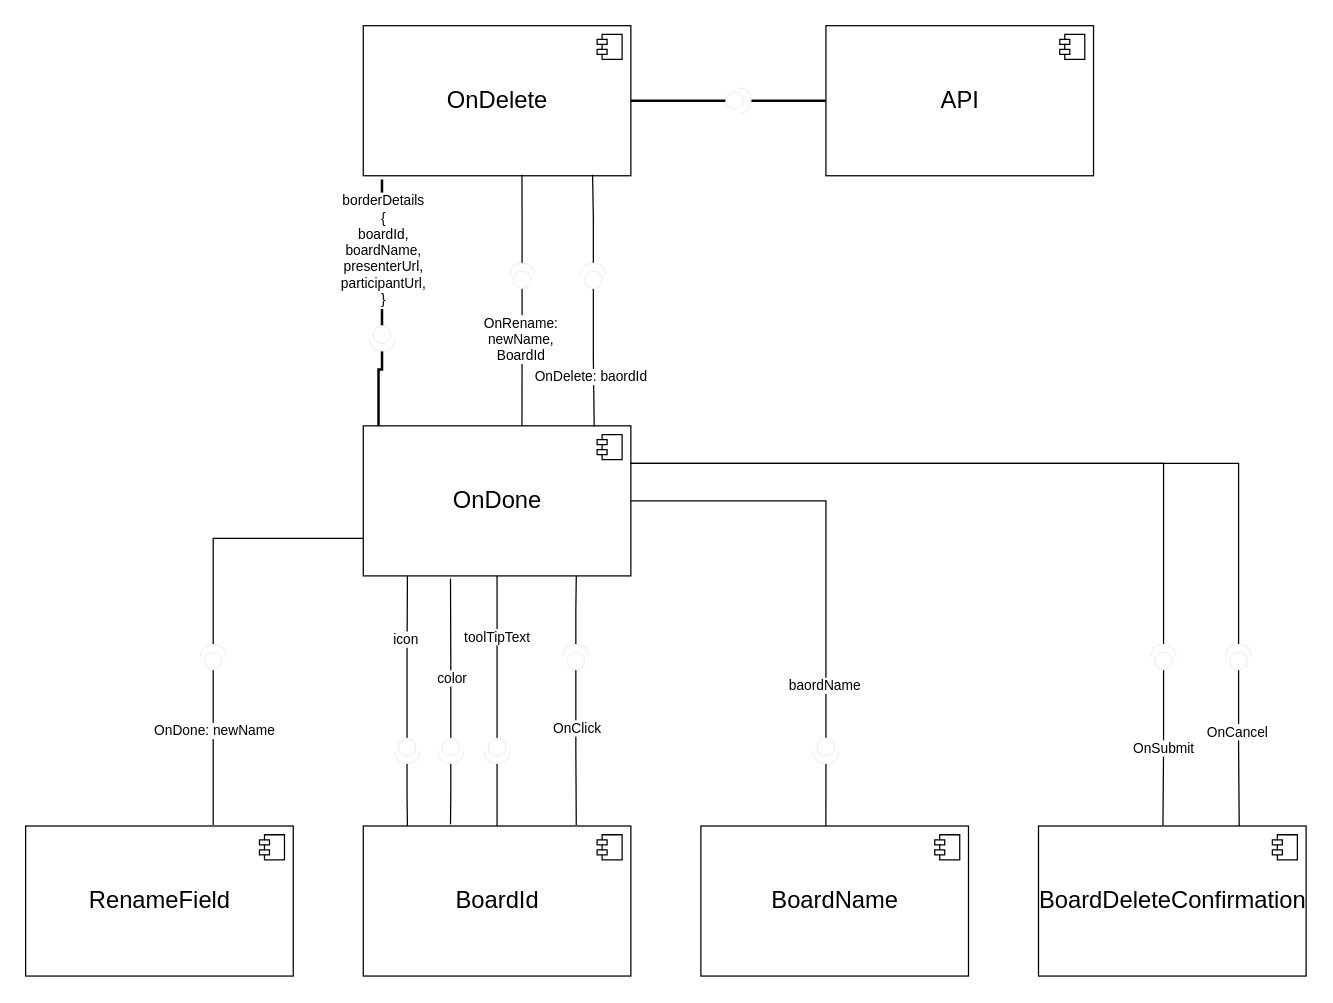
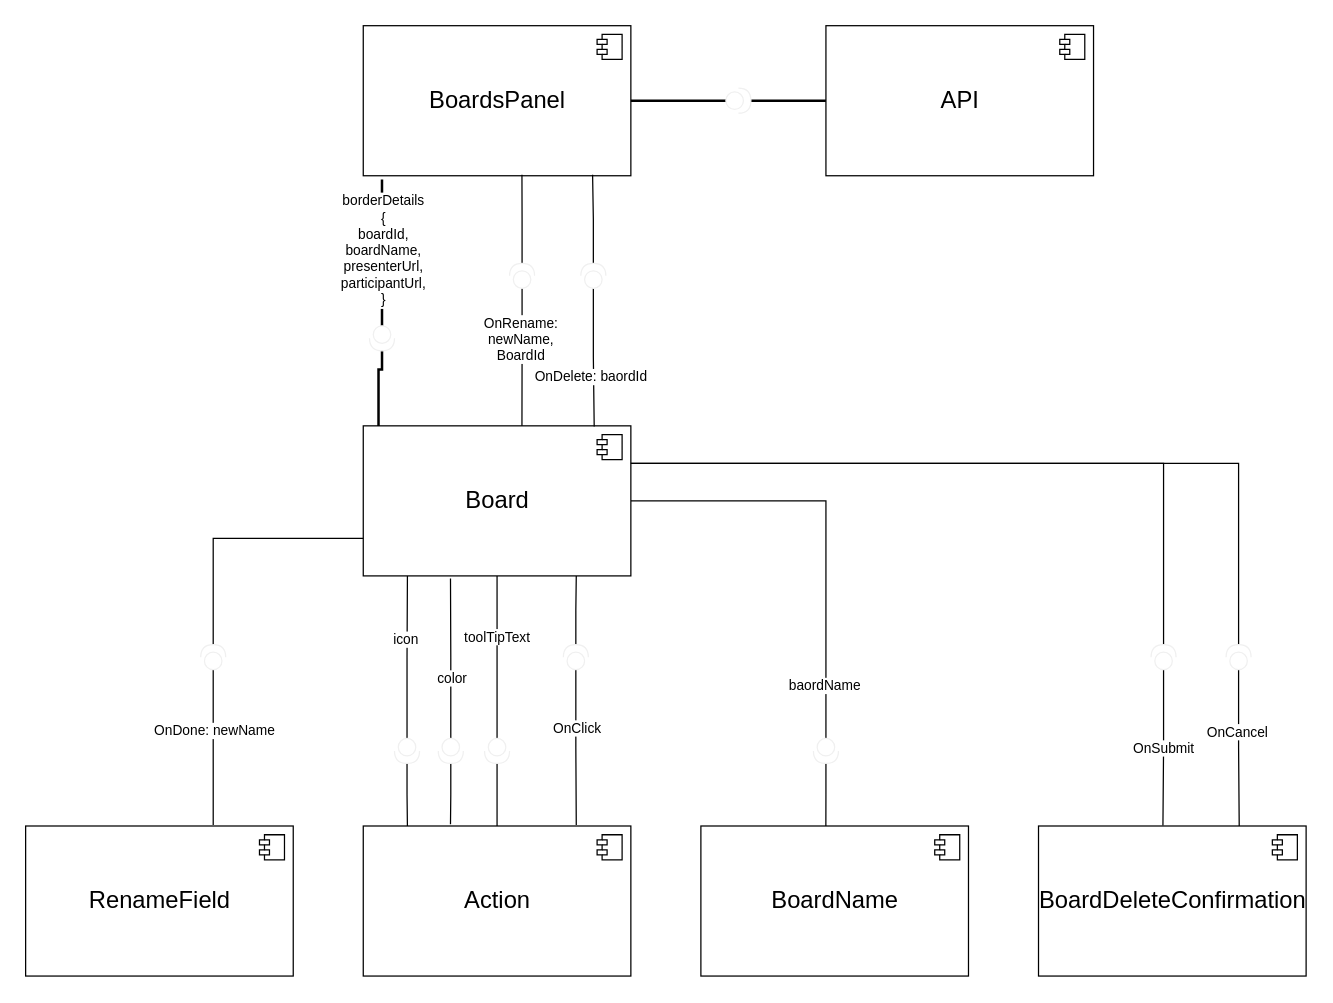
(498, 101) -> (498, 101)
(498, 501) -> (498, 501)
(498, 901) -> (498, 901)
